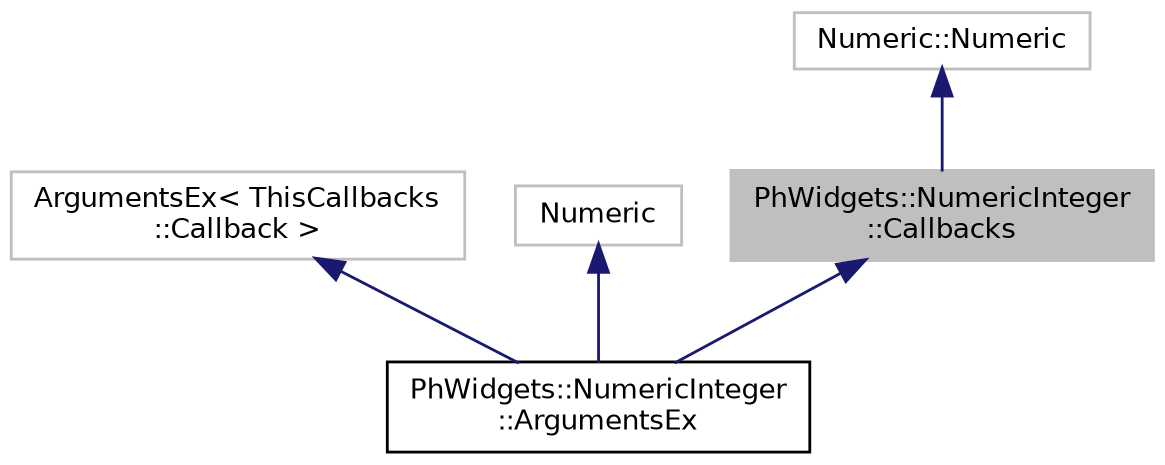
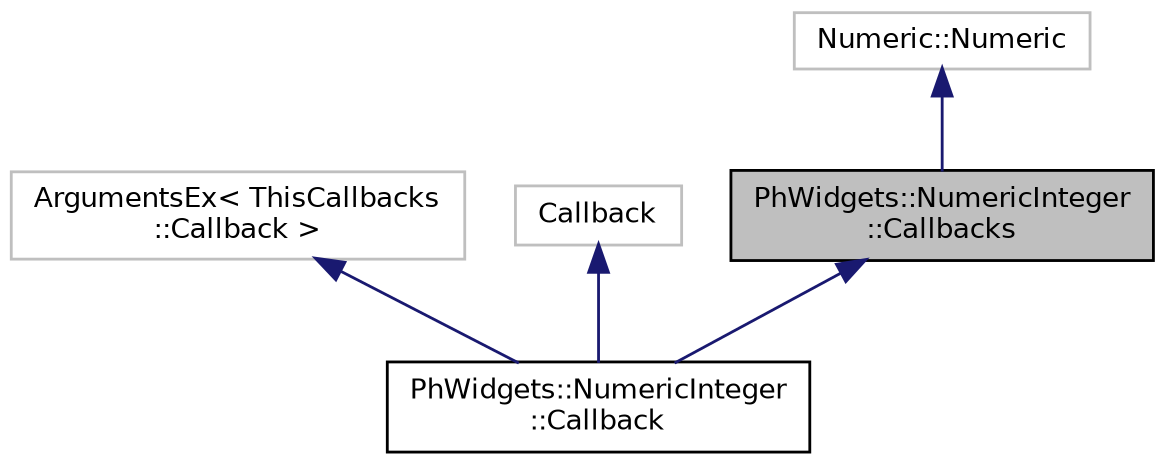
(599, 215) -> (599, 215)
(942, 215) -> (942, 215)
(599, 407) -> (599, 407)
